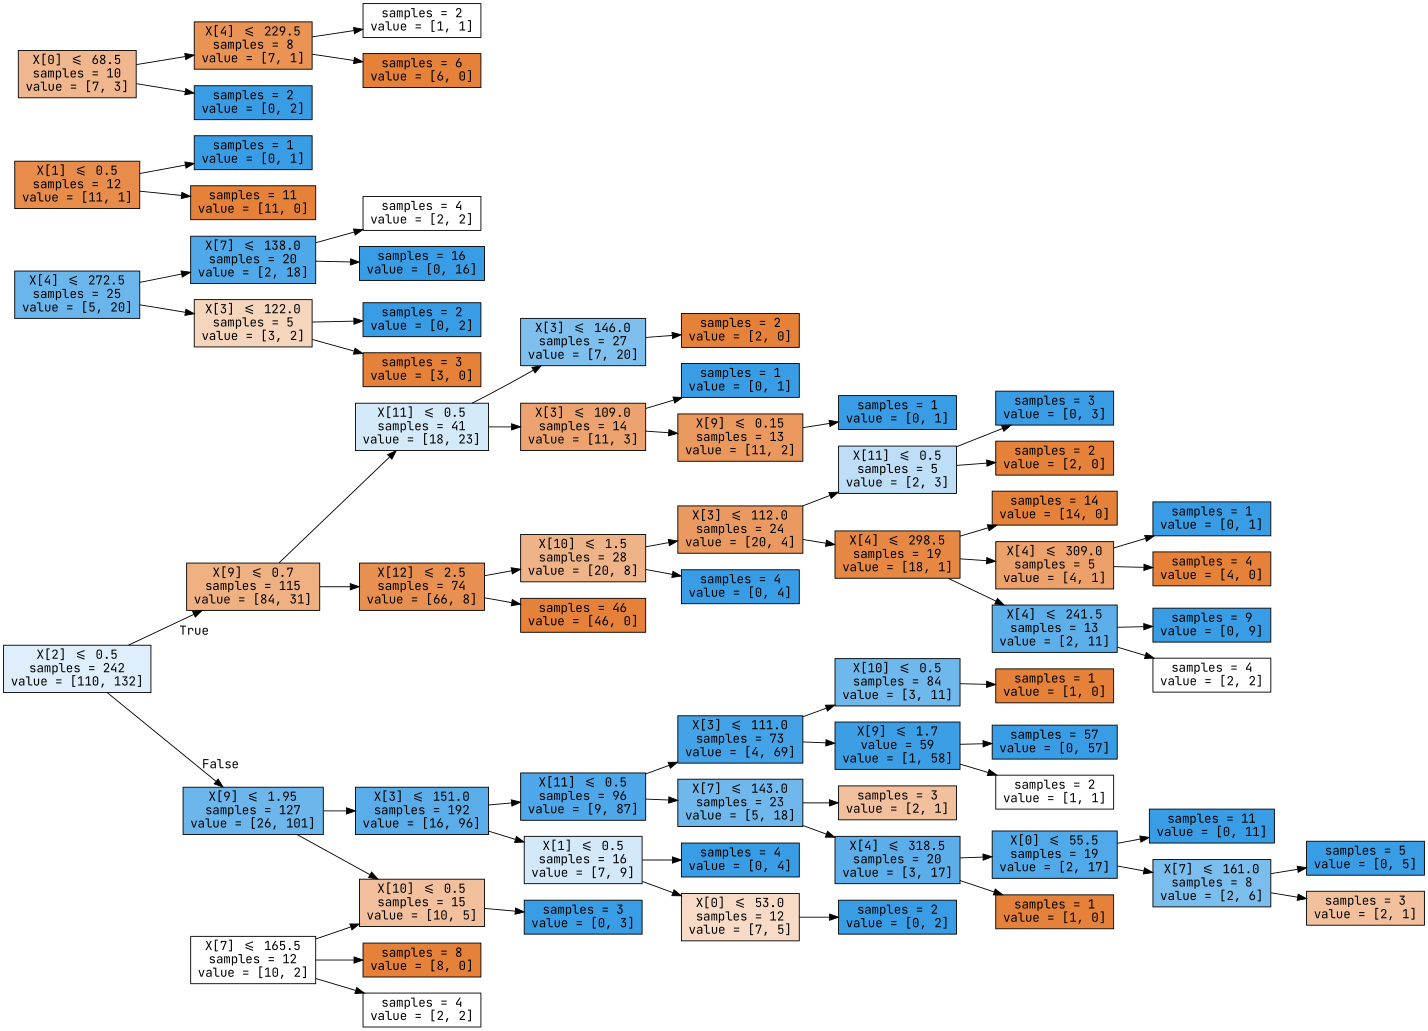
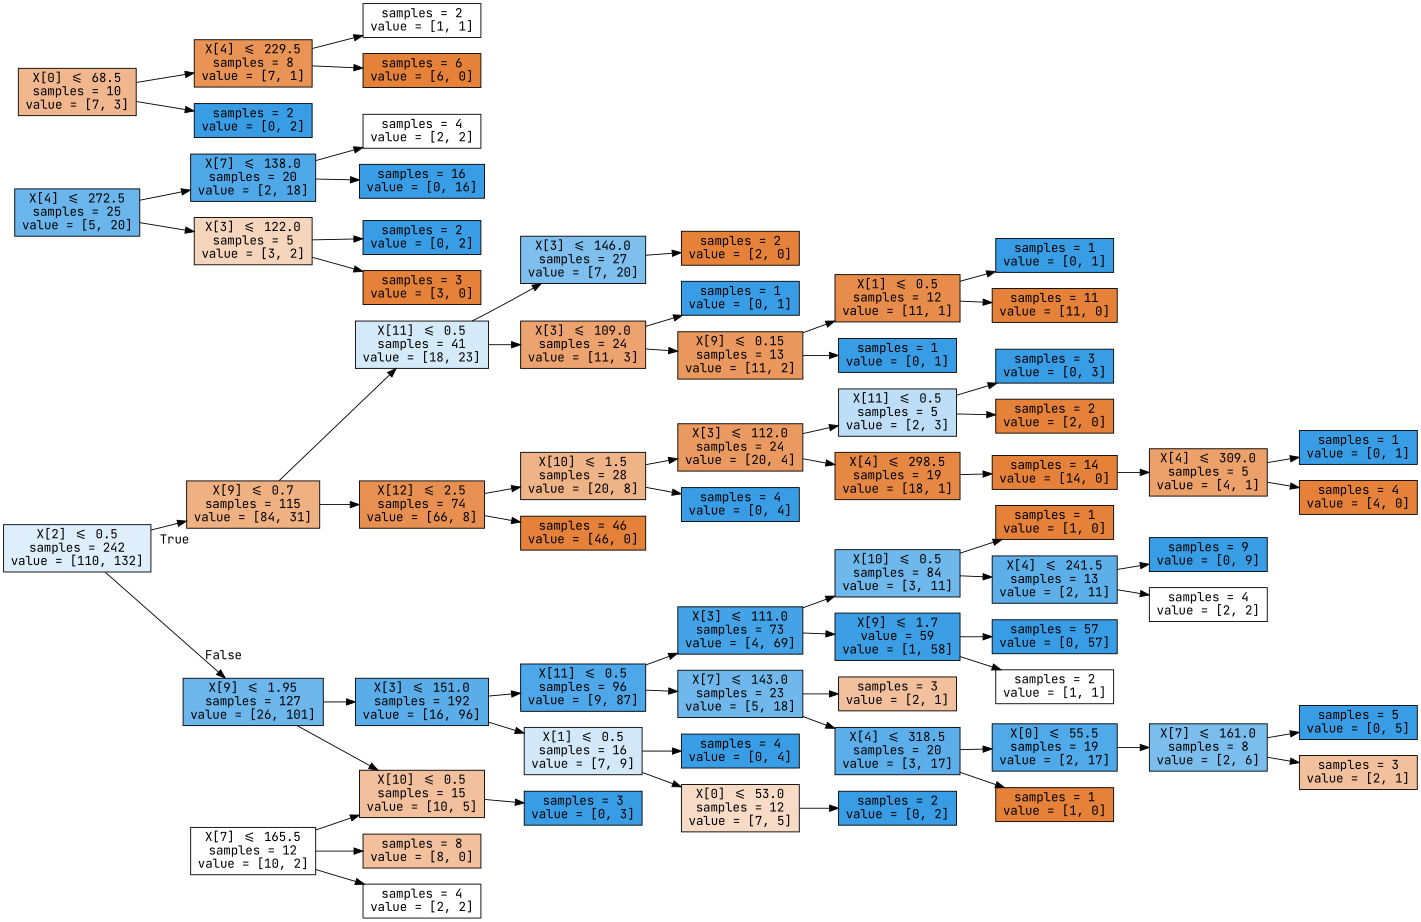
none -> (815, 328)
(583, 427) -> (583, 345)
(973, 560) -> (1129, 472)
(972, 590) -> (972, 576)
(1212, 826) -> none
(422, 960) -> (422, 851)
